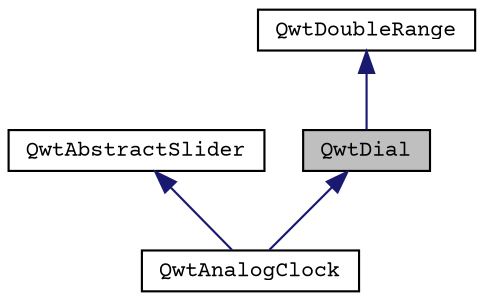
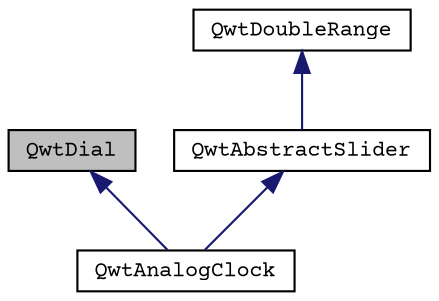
(367, 102) -> (302, 102)
